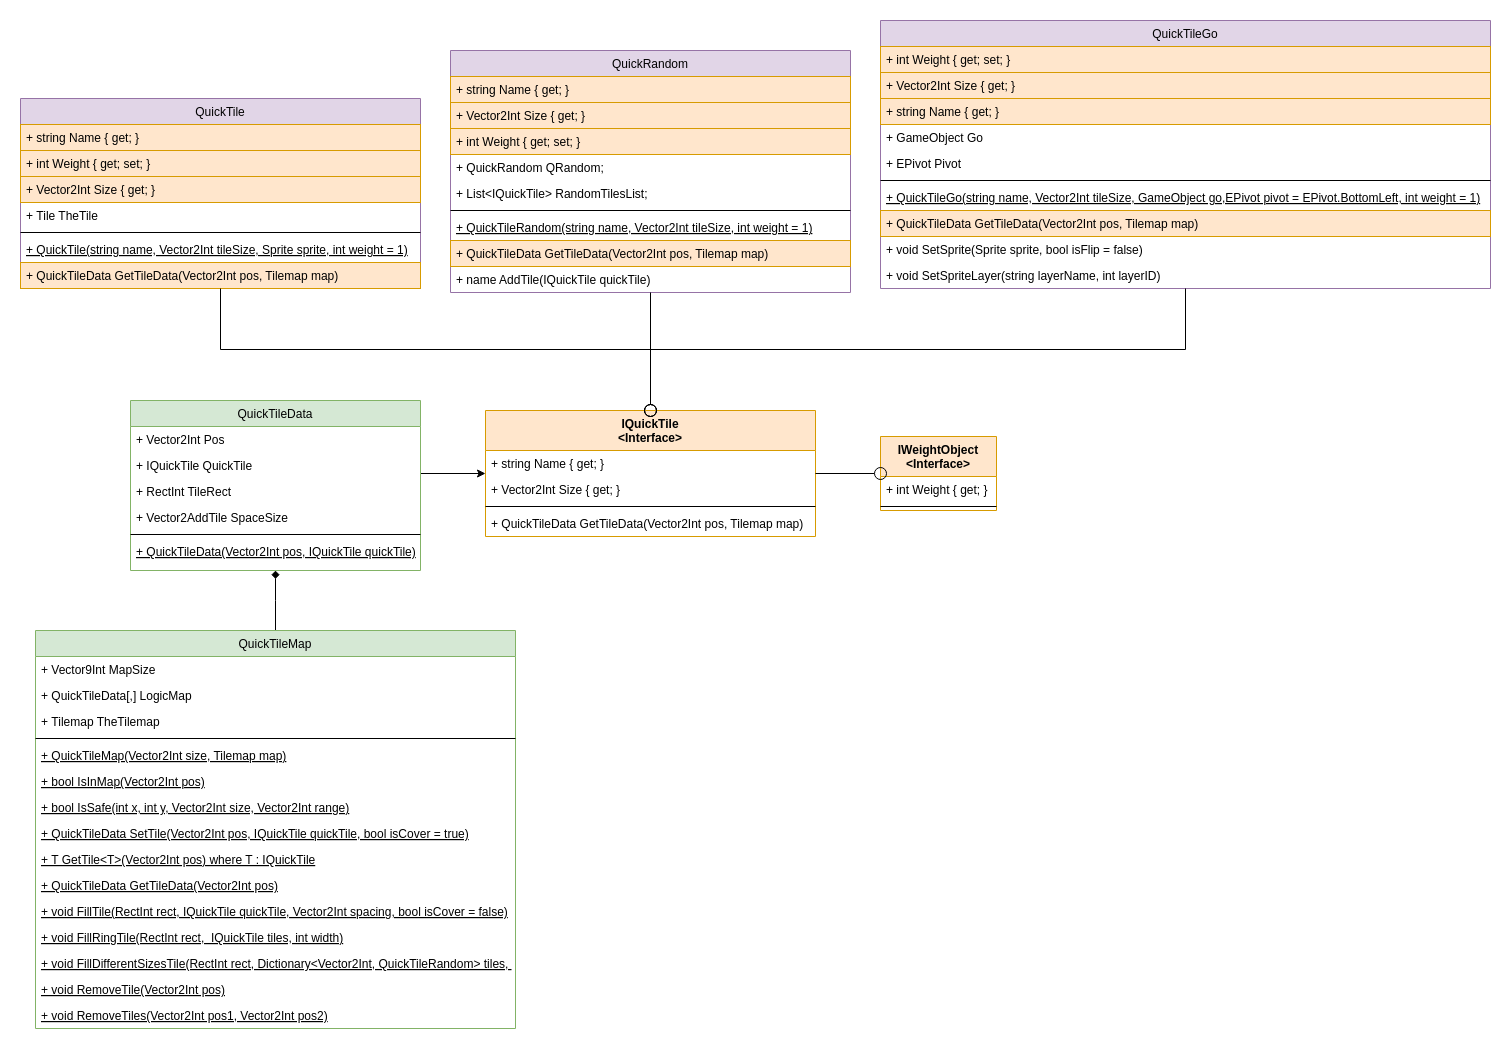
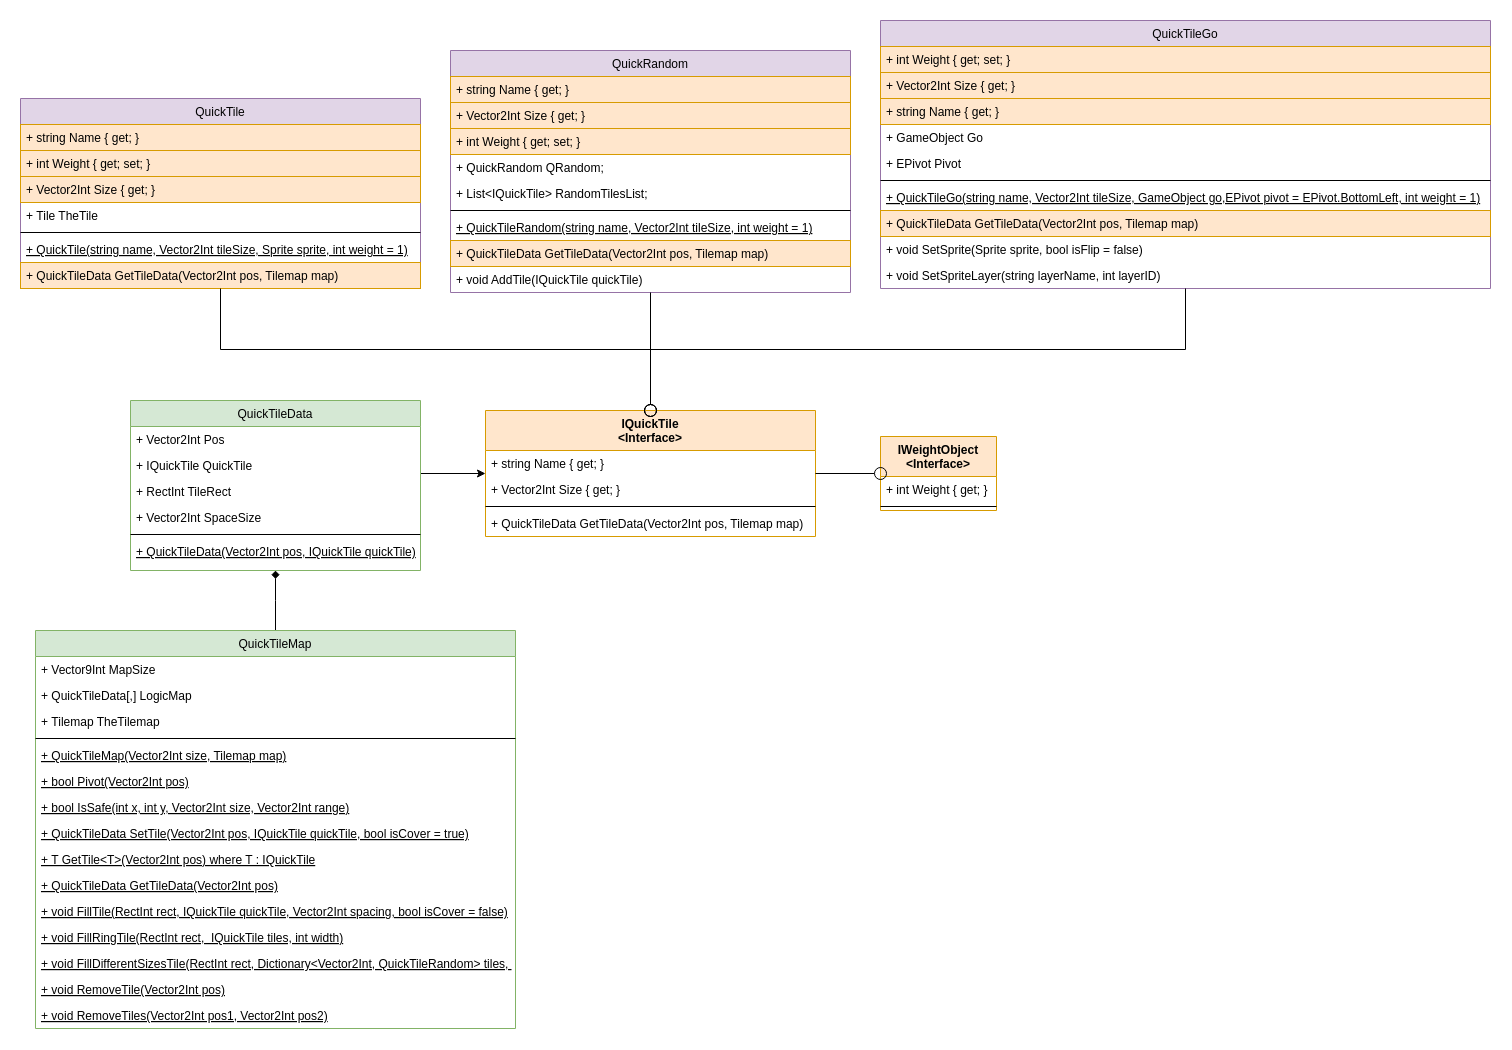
(561, 280) -> (560, 280)
(217, 518) -> (207, 518)
(137, 782) -> (129, 782)
